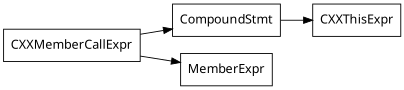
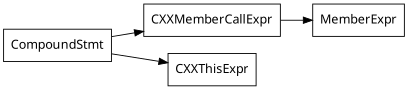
(152, 32) -> (123, 35)
